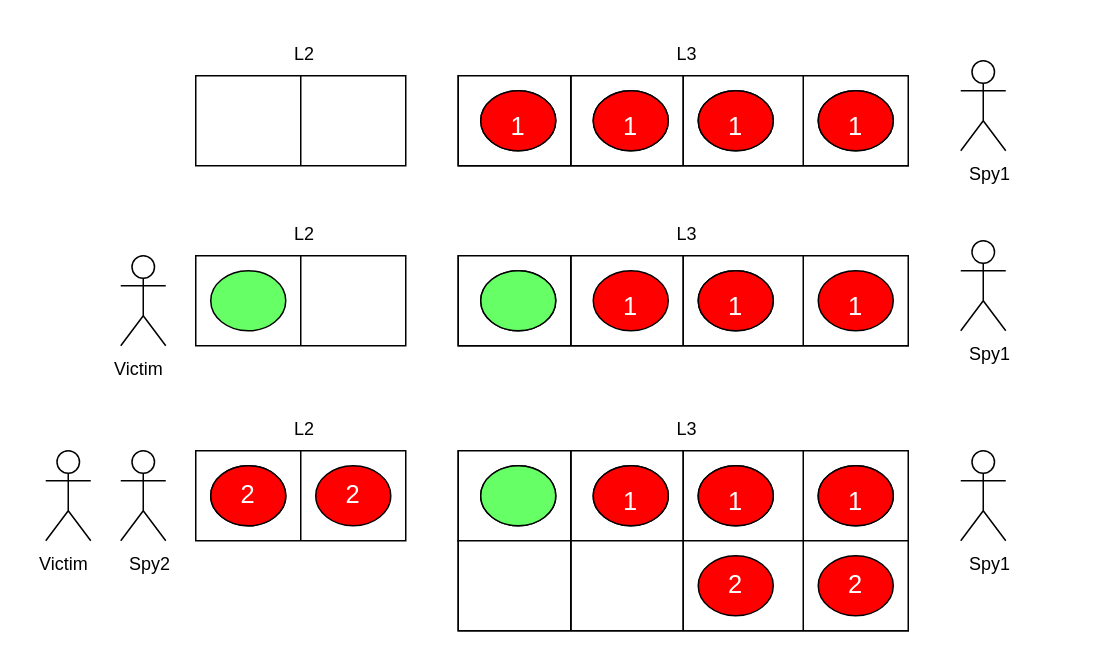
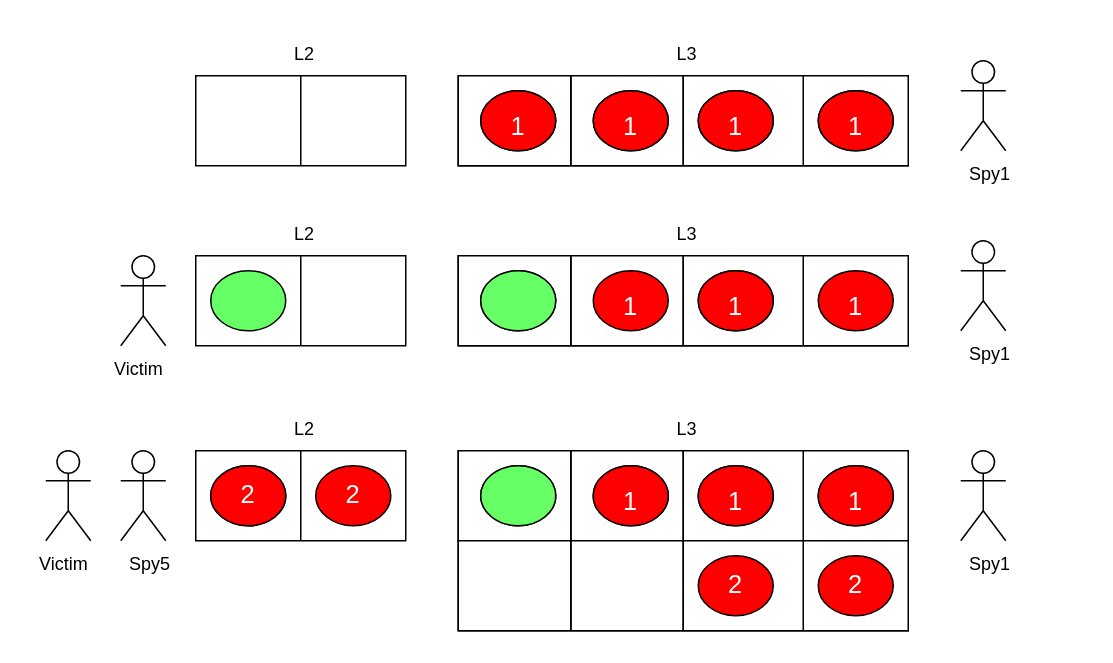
(149, 564) -> (149, 564)
